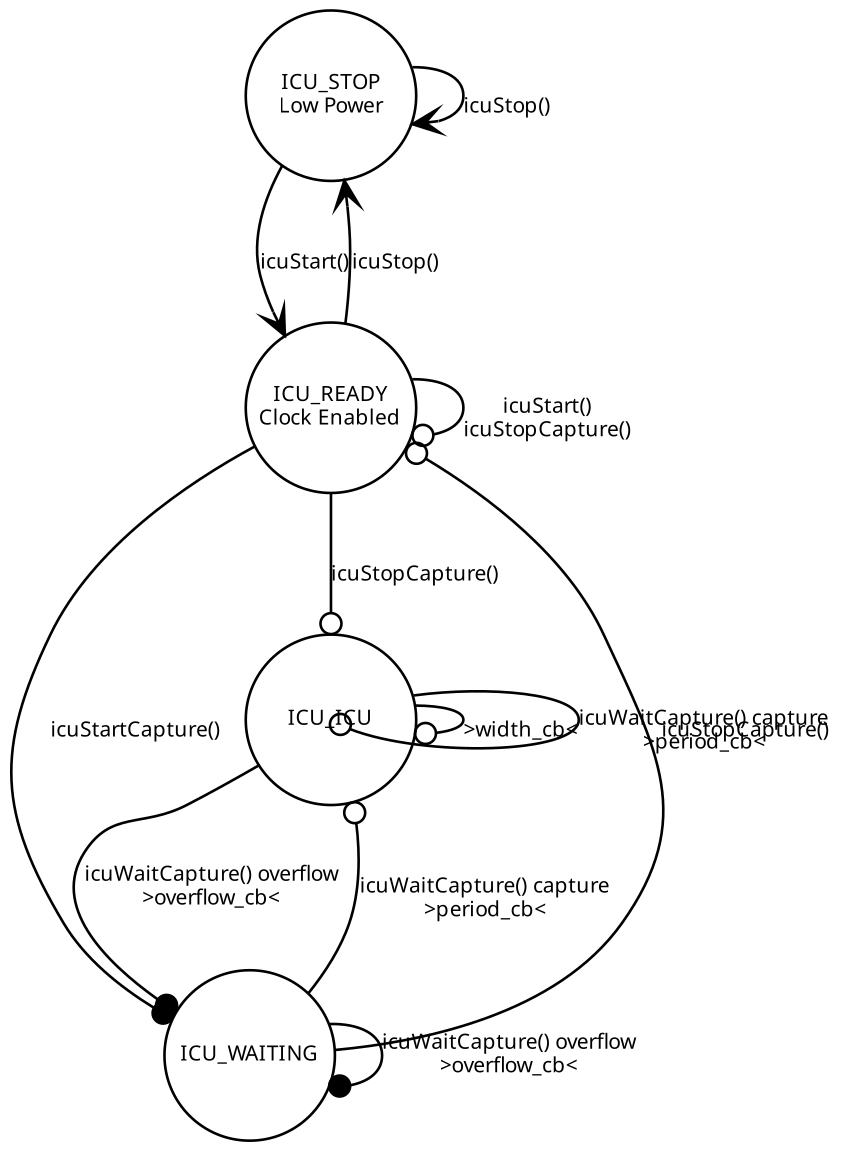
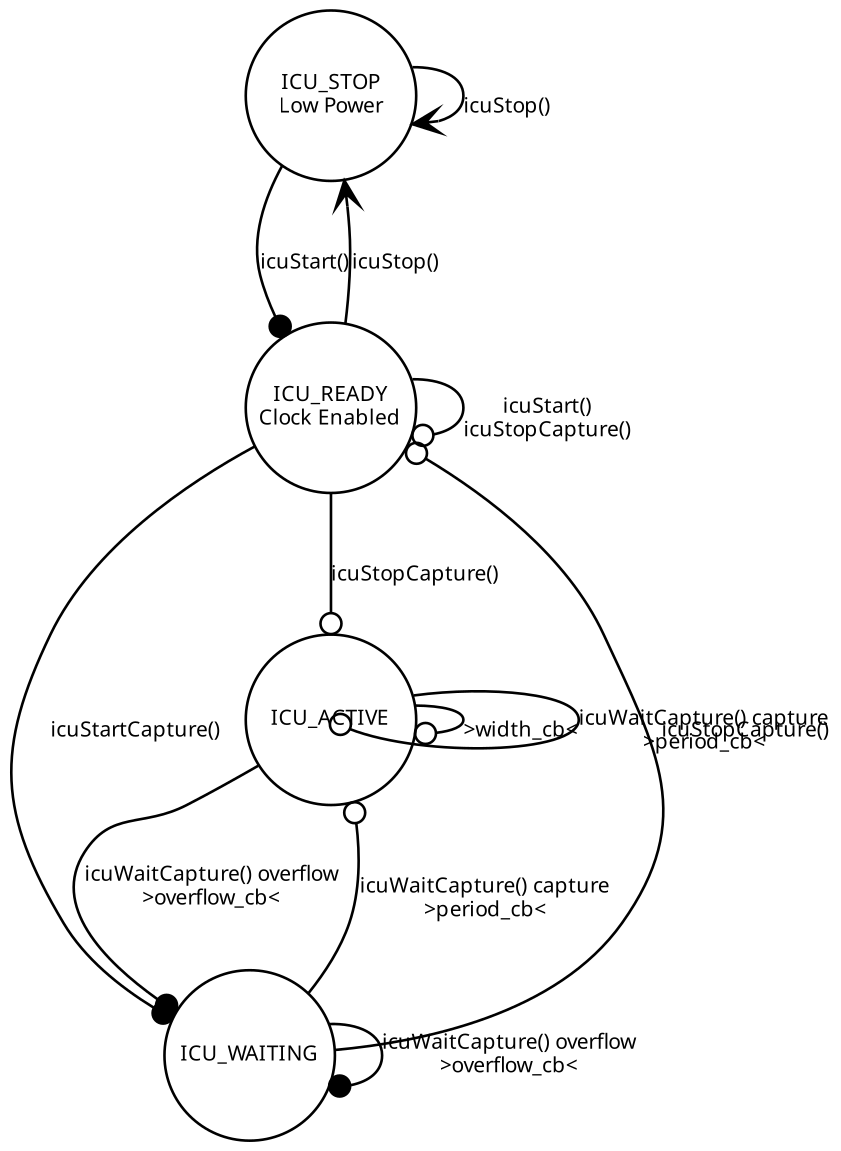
(258, 238) -> (258, 240)
(331, 720) -> (331, 720)
